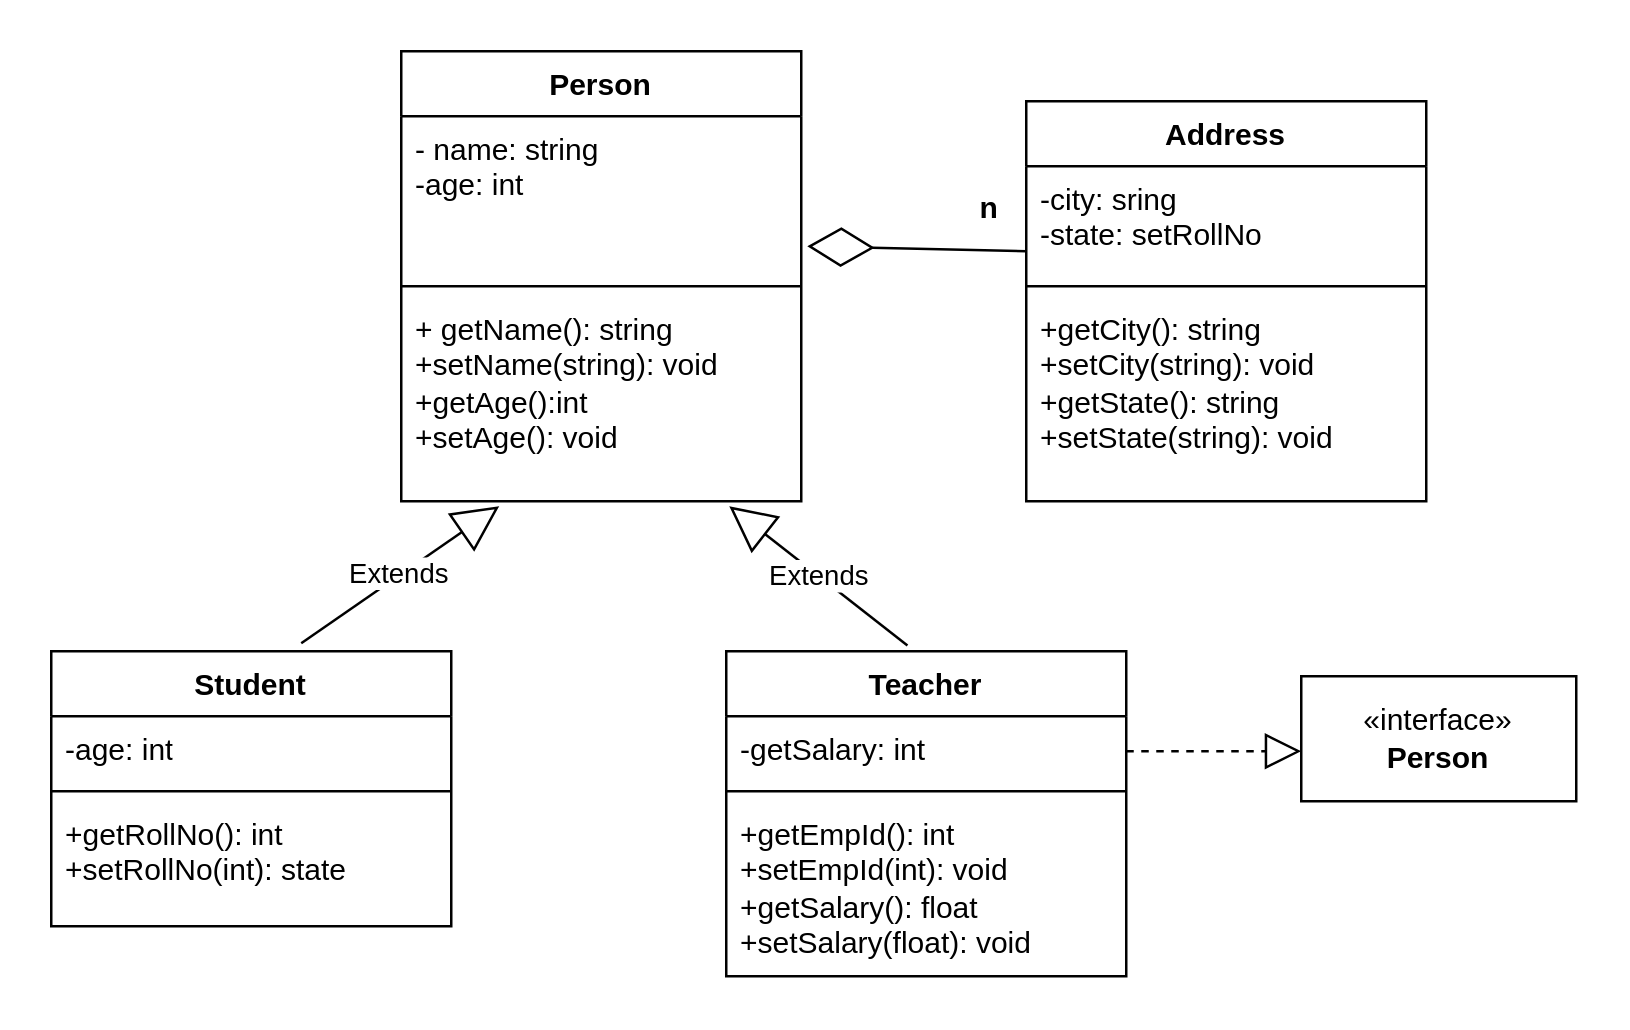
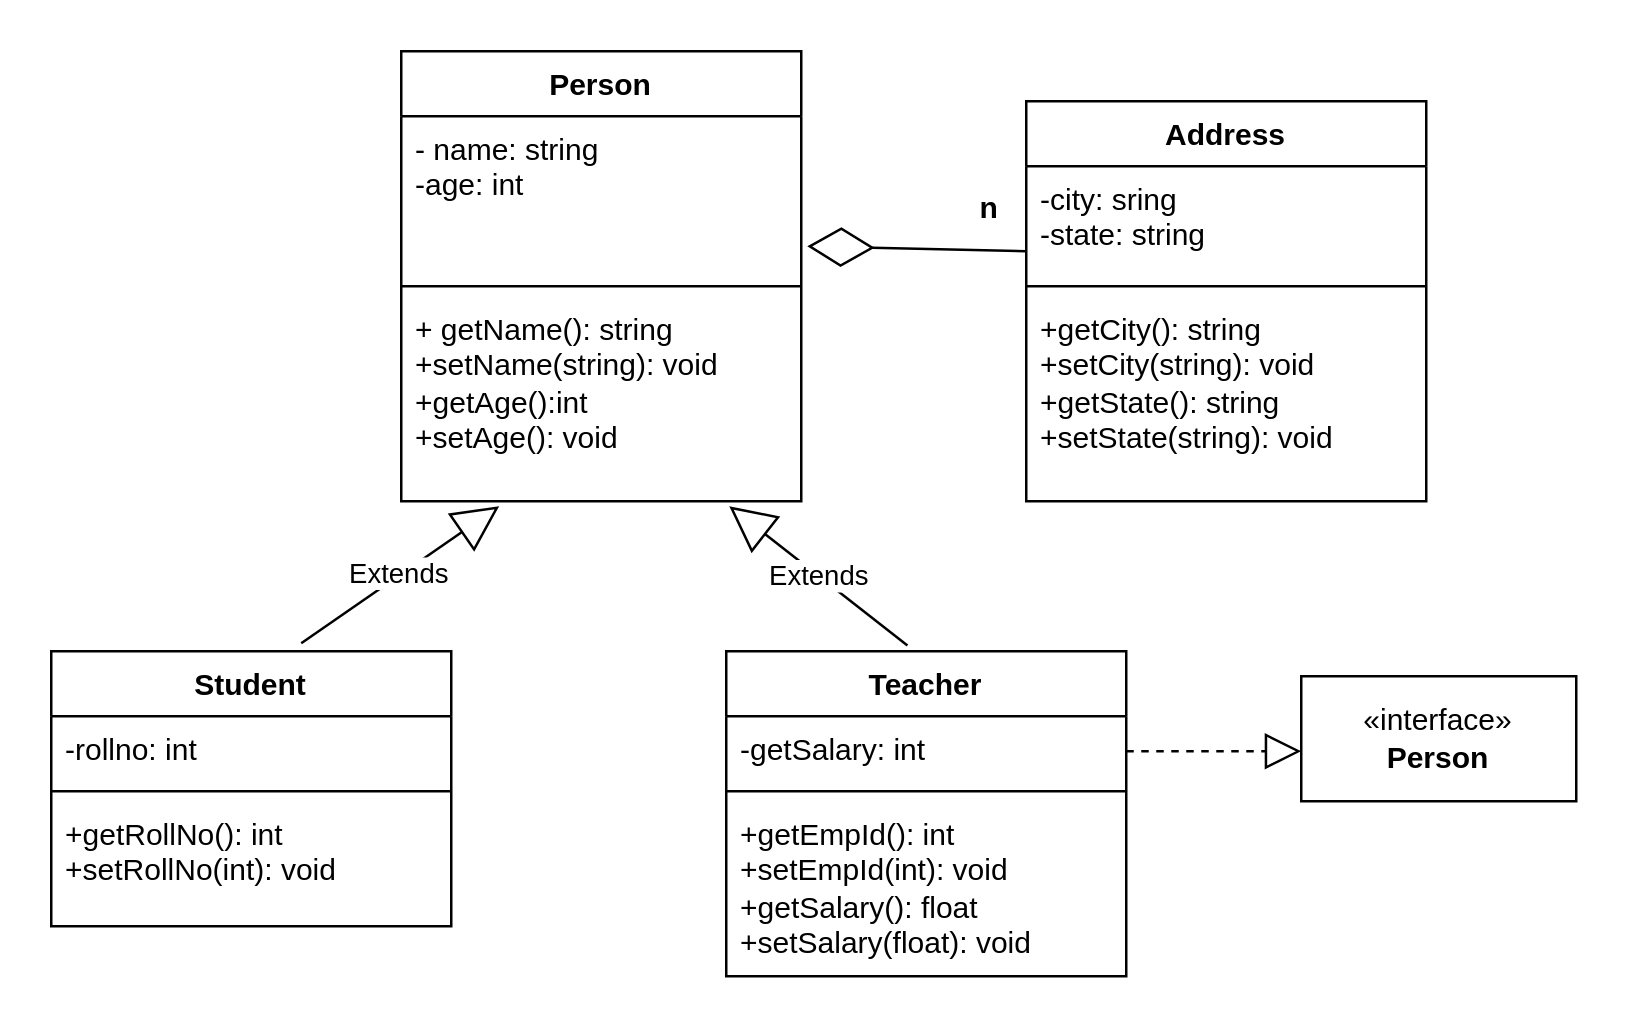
(1168, 220) -> (1147, 220)
(130, 752) -> (148, 752)
(232, 855) -> (219, 855)
